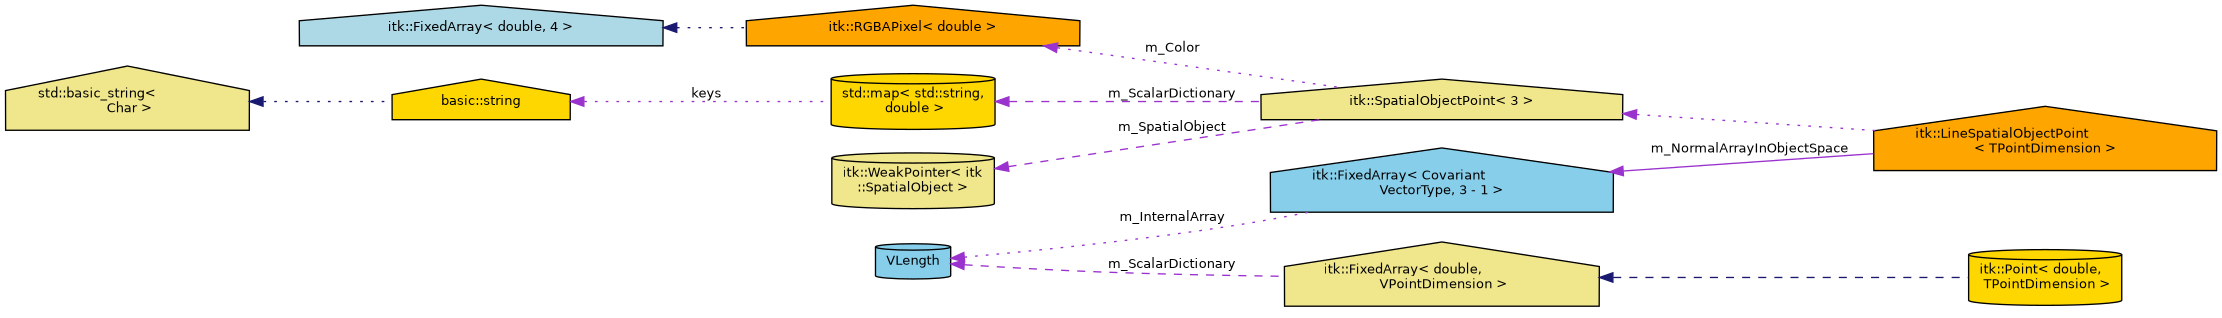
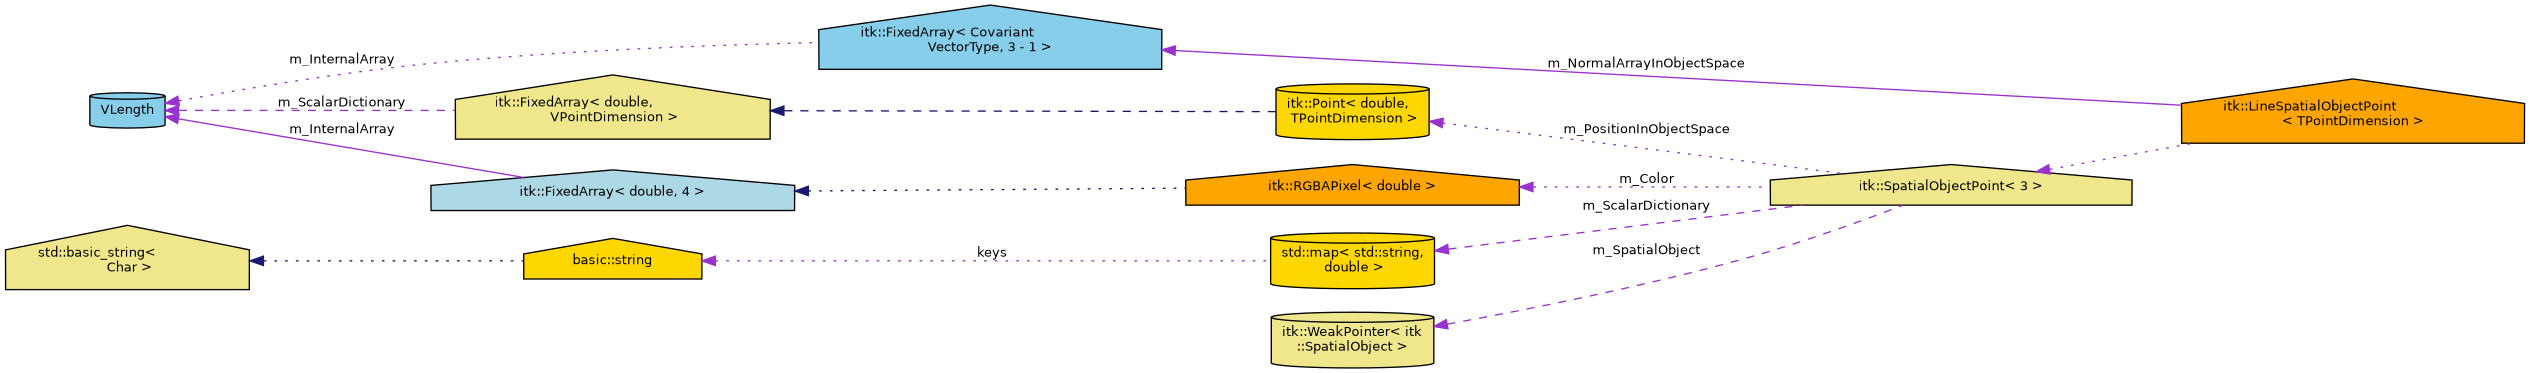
none -> (351, 148)
none -> (1644, 148)
